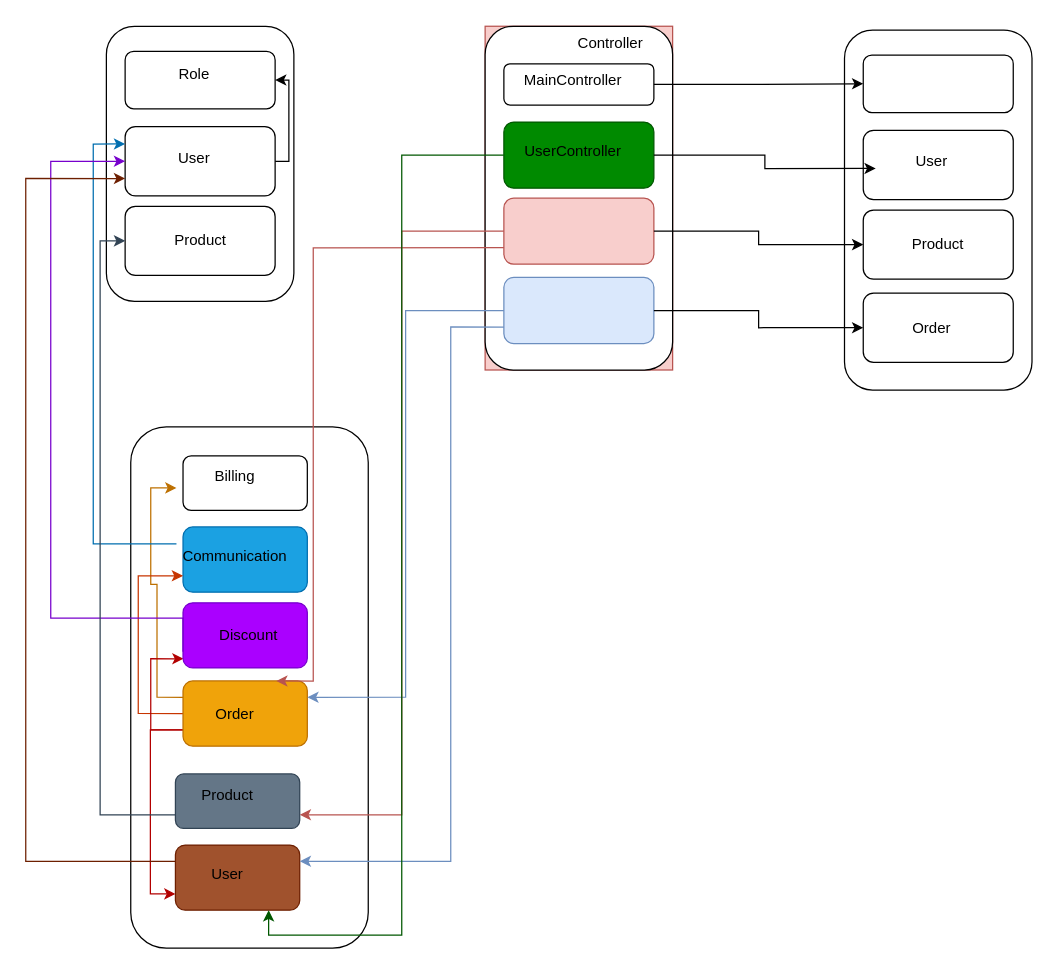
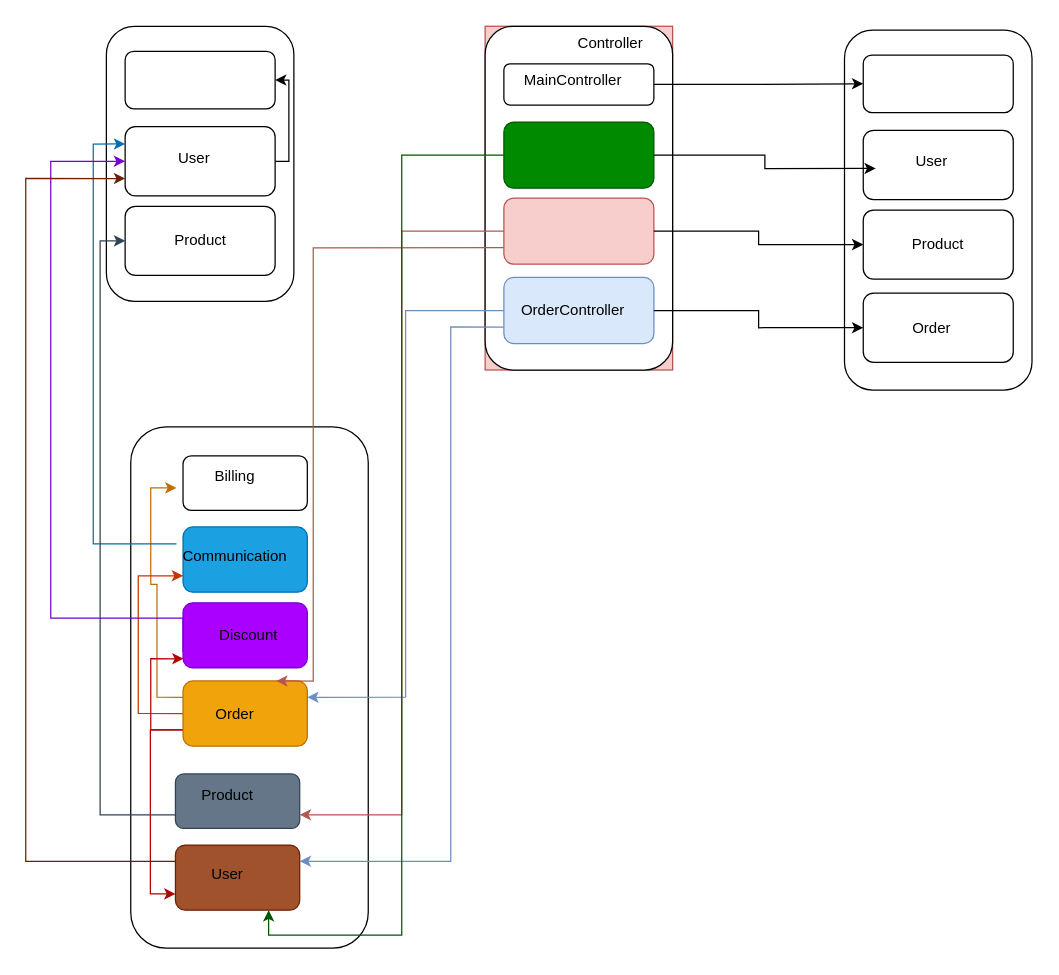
(194, 75) -> none
(573, 152) -> none
none -> (573, 311)
